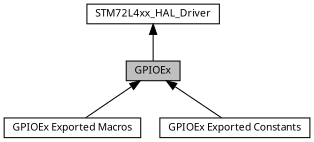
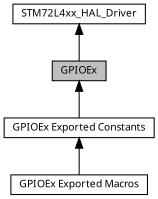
(108, 102) -> (79, 162)
